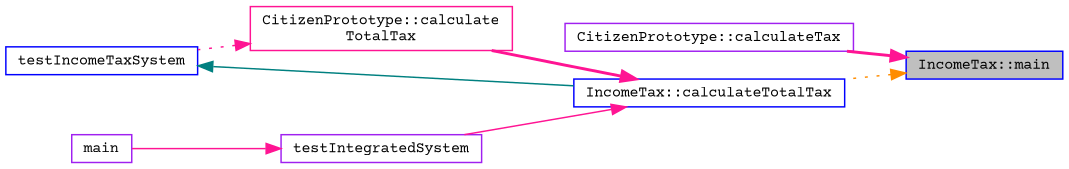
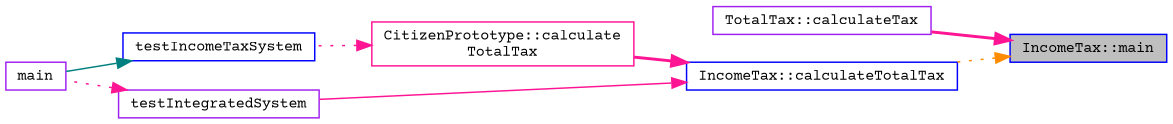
(709, 37) -> (822, 20)
(393, 76) -> (91, 67)
(199, 149) -> (89, 84)
